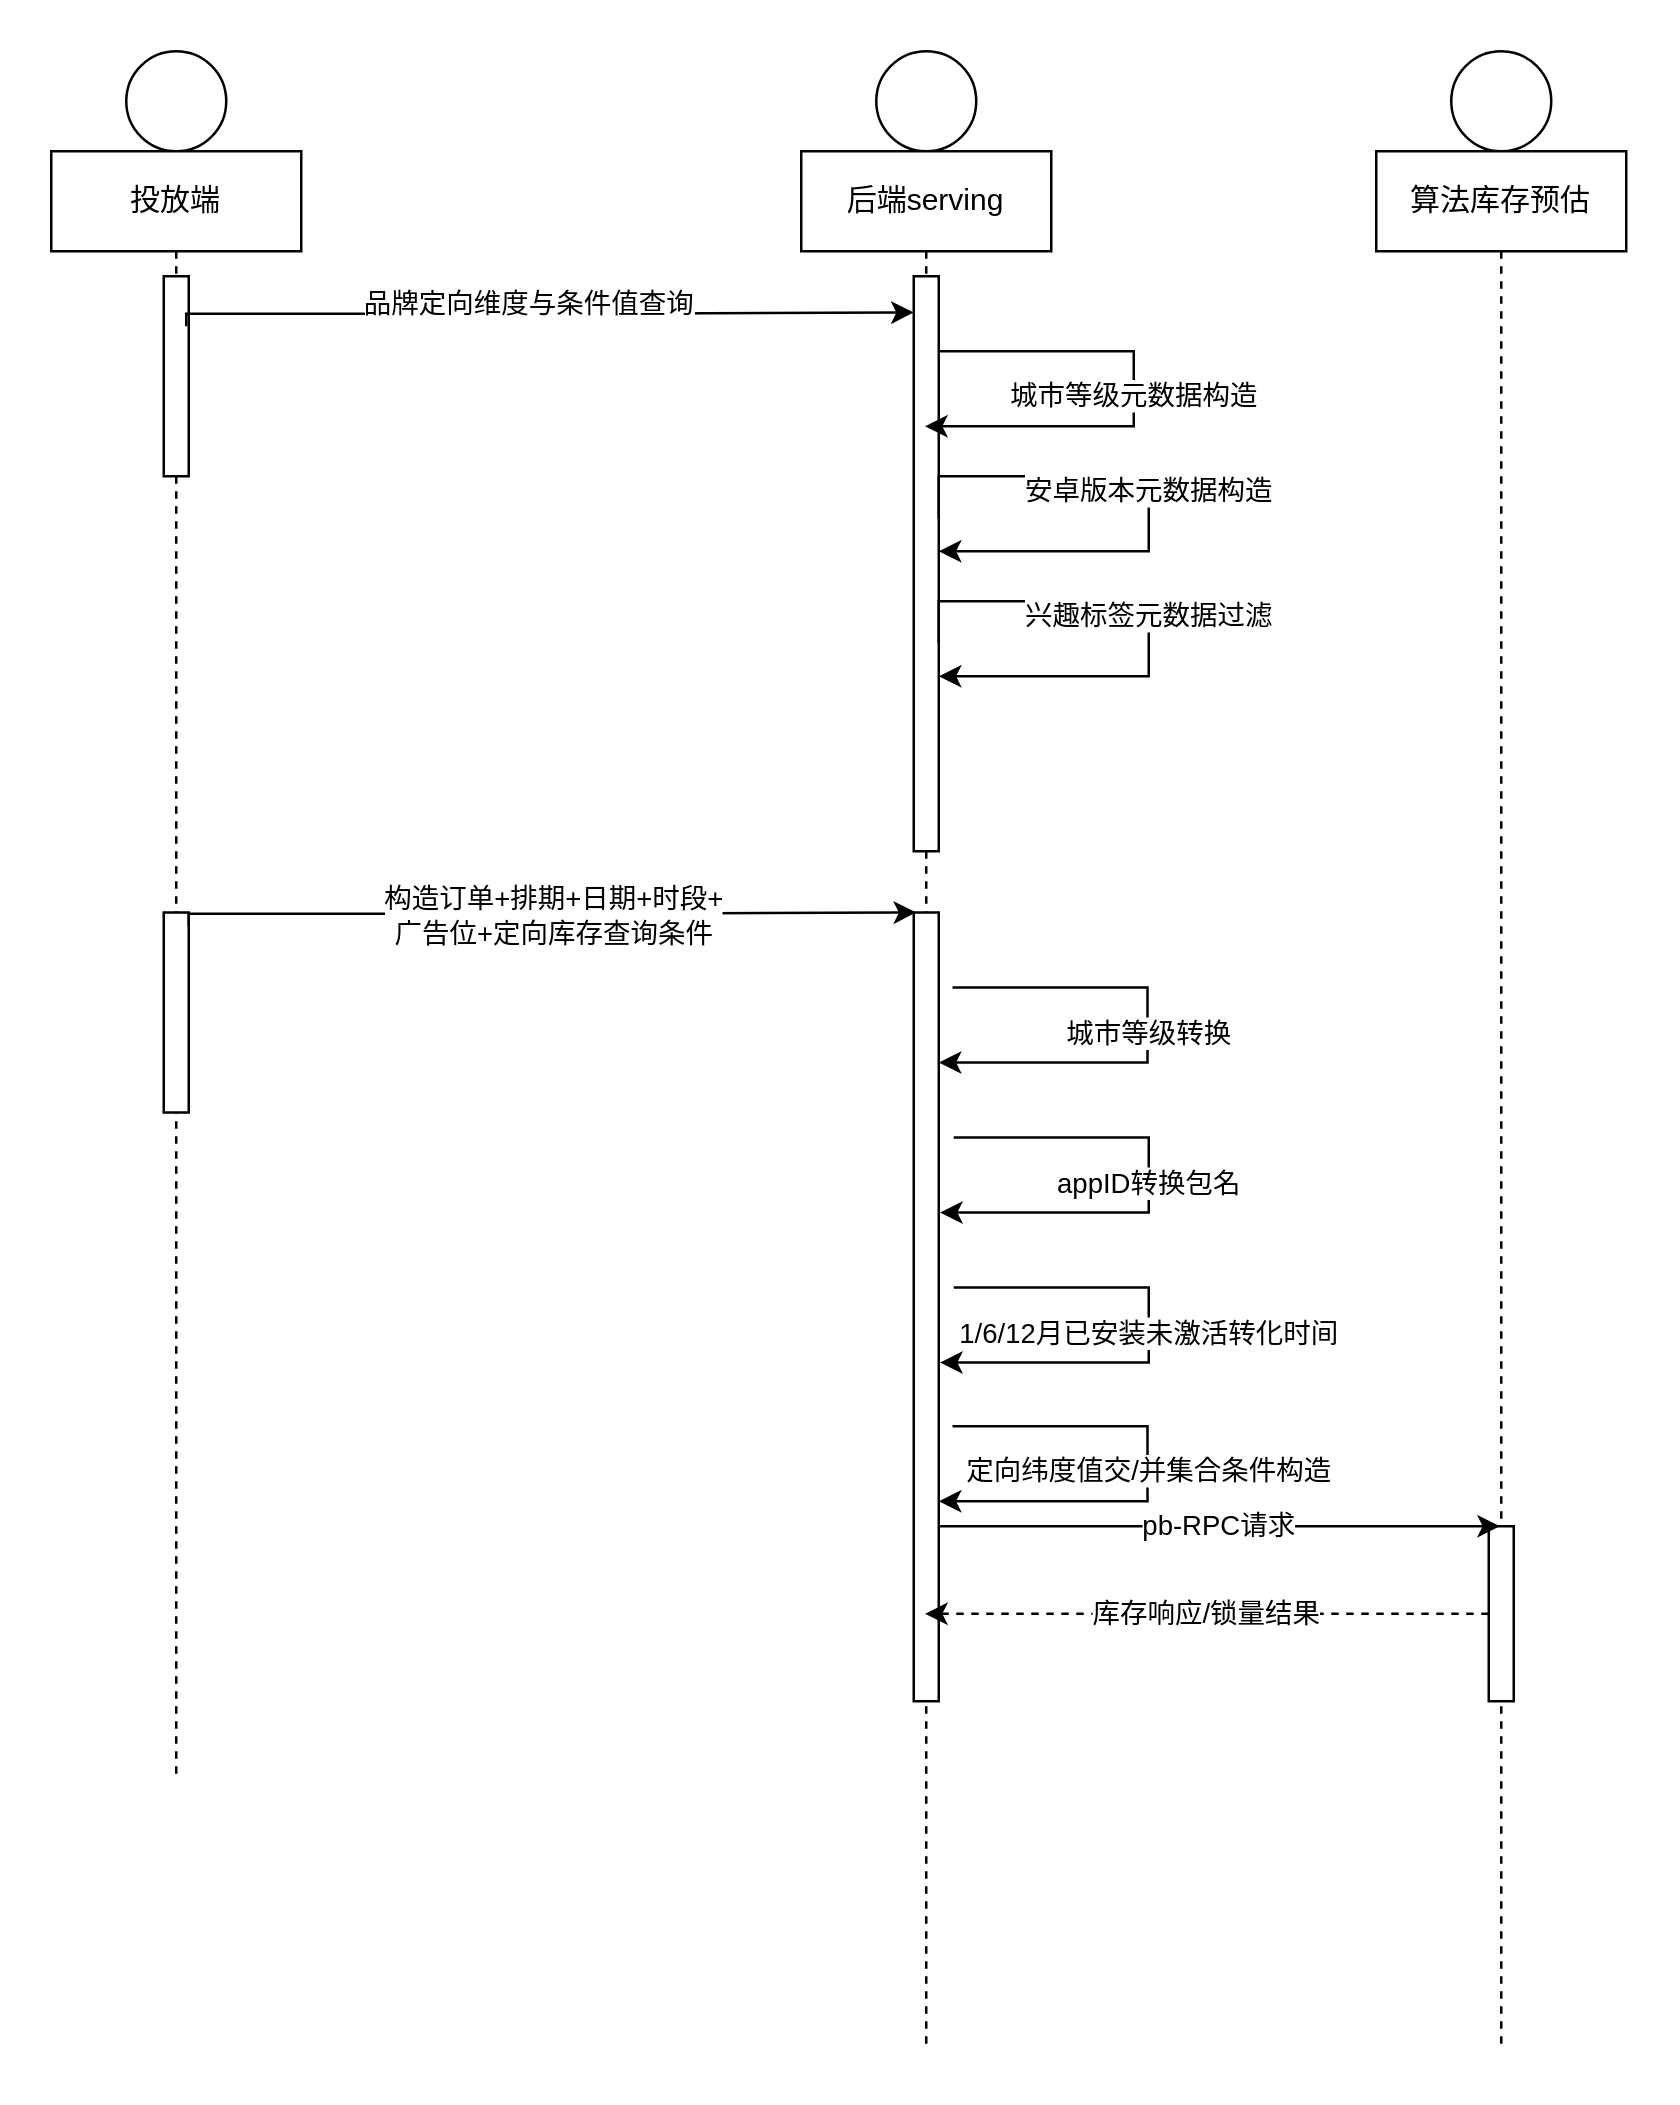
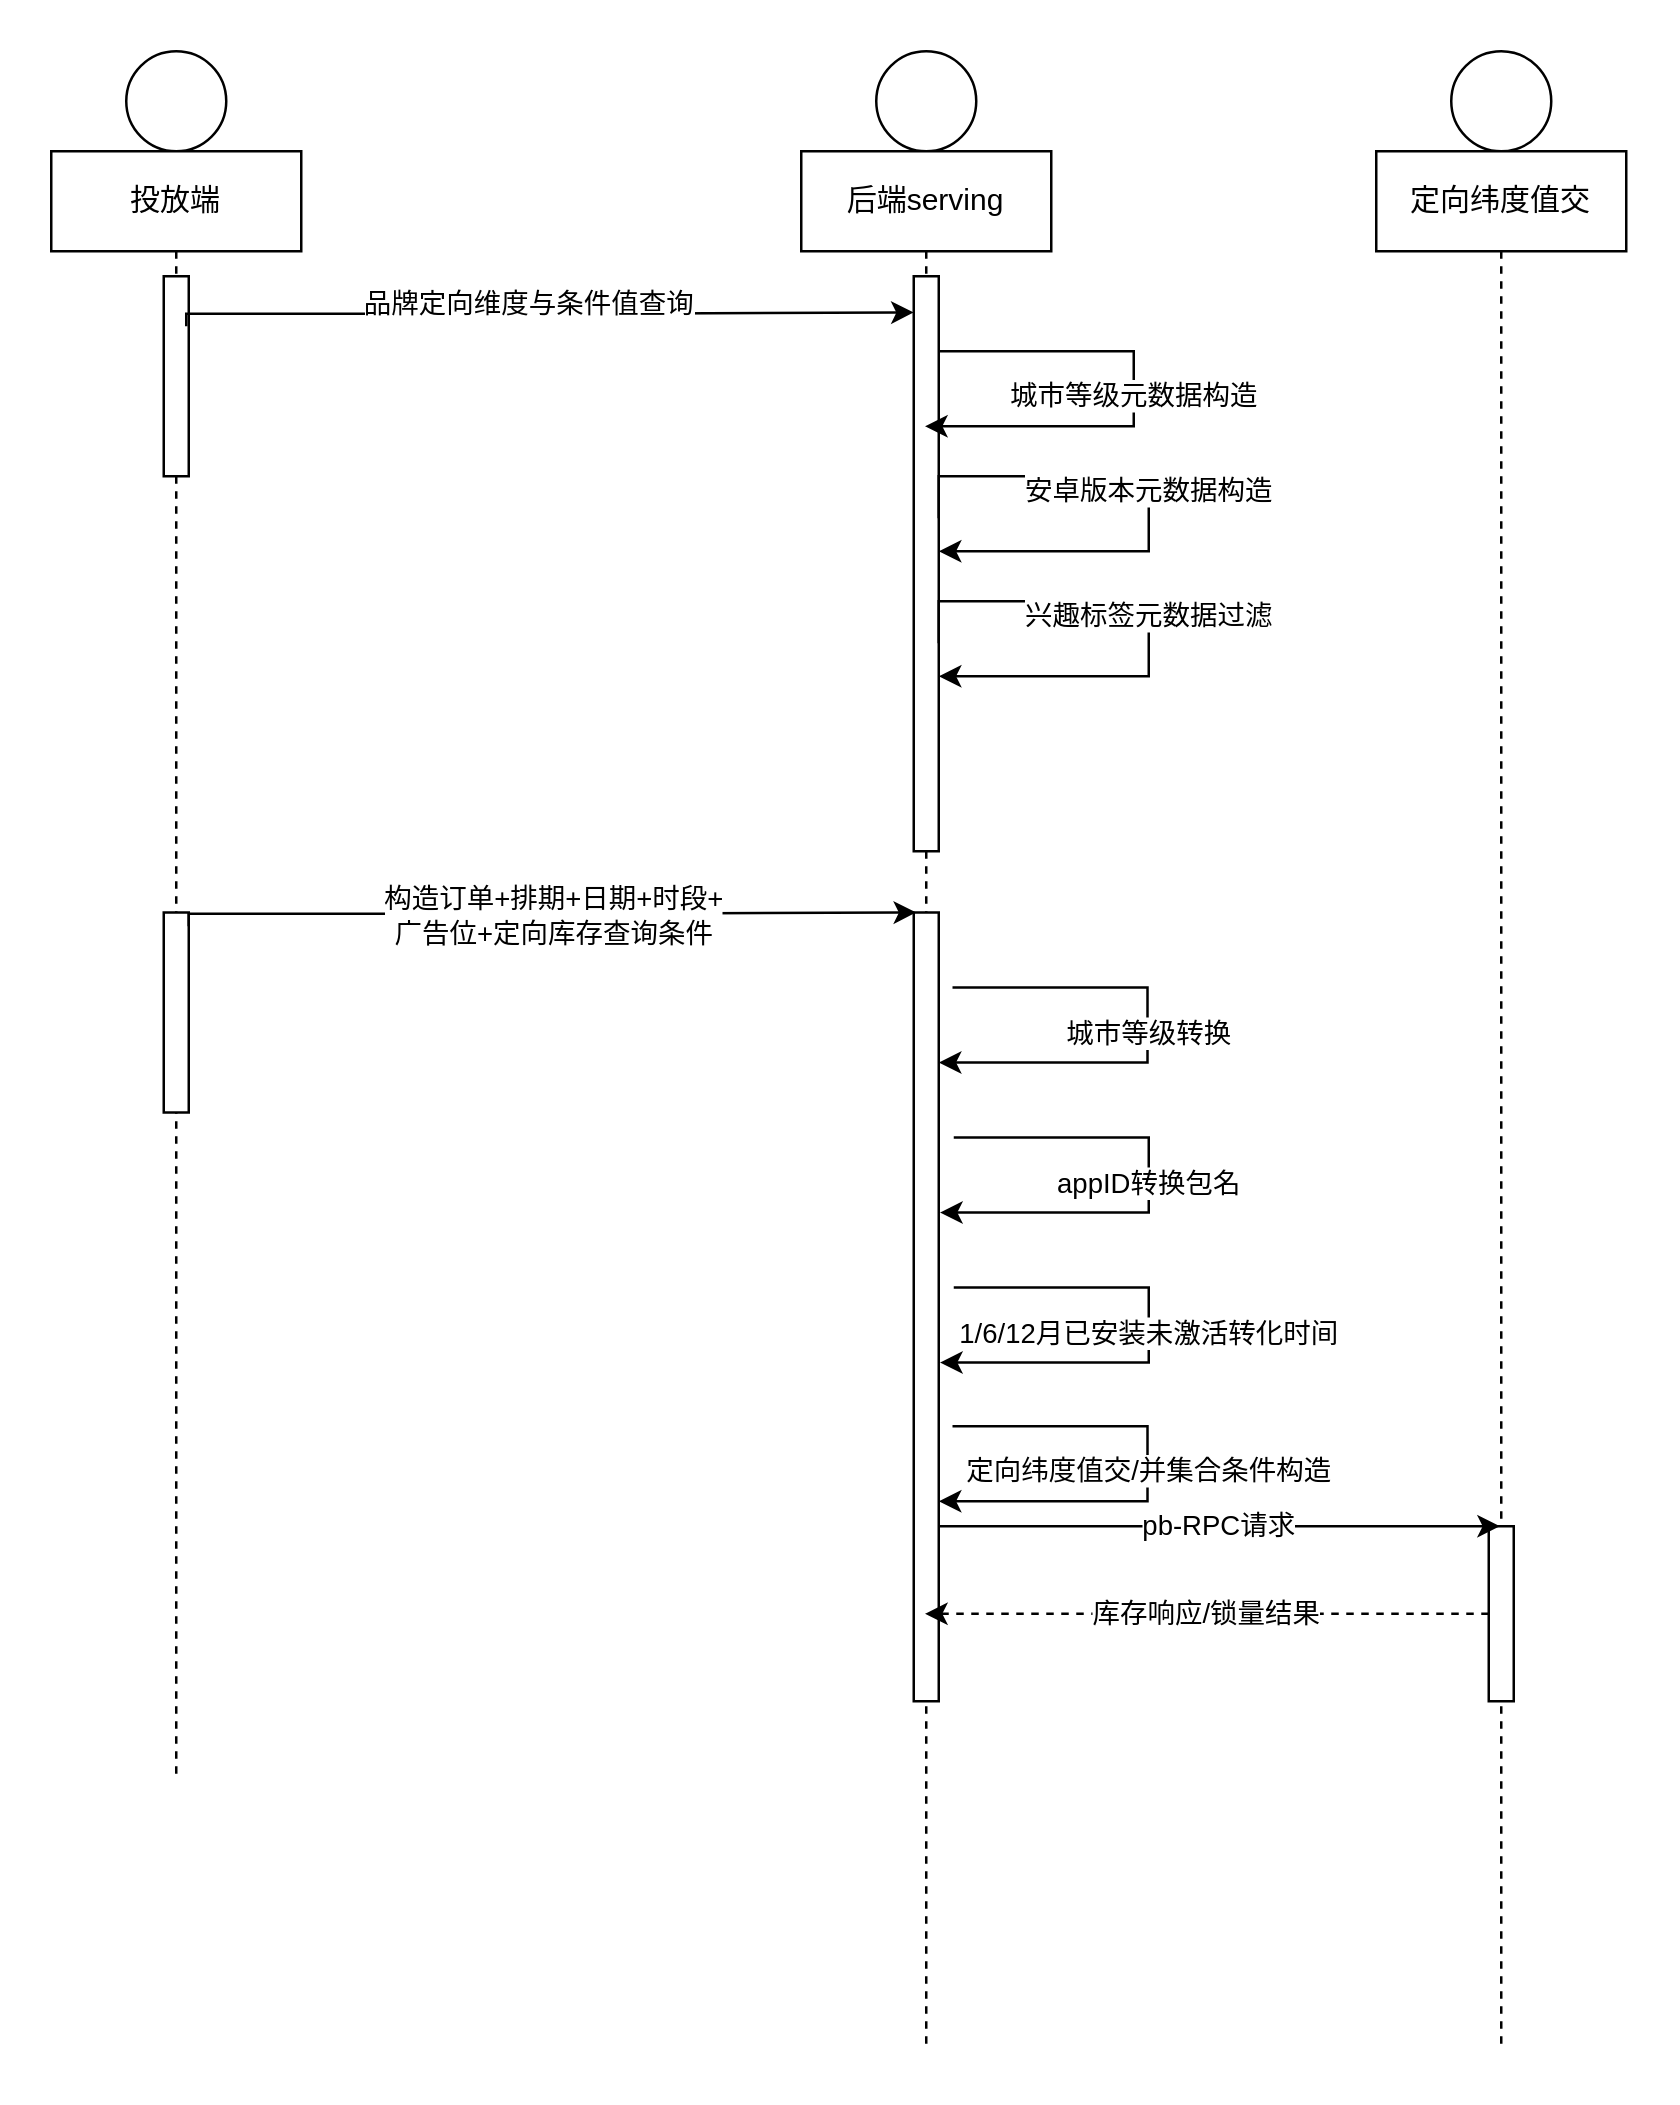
(1501, 201) -> (1501, 201)
